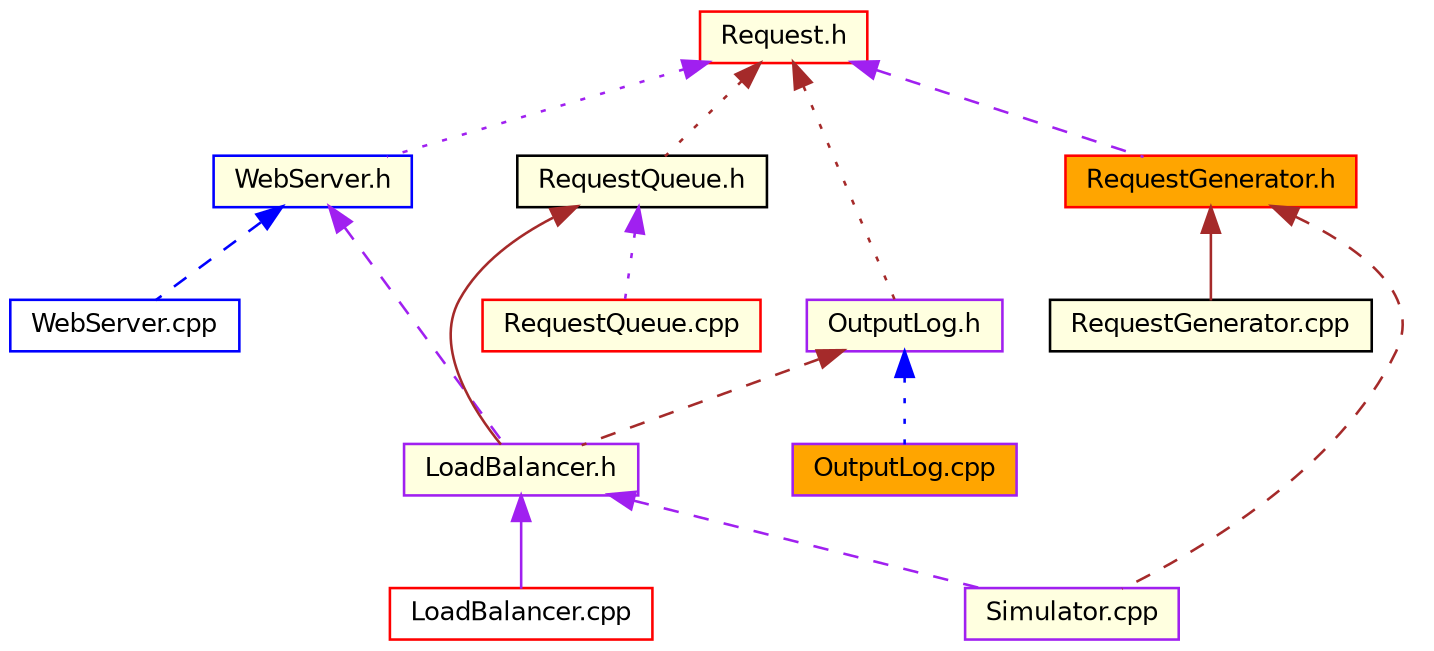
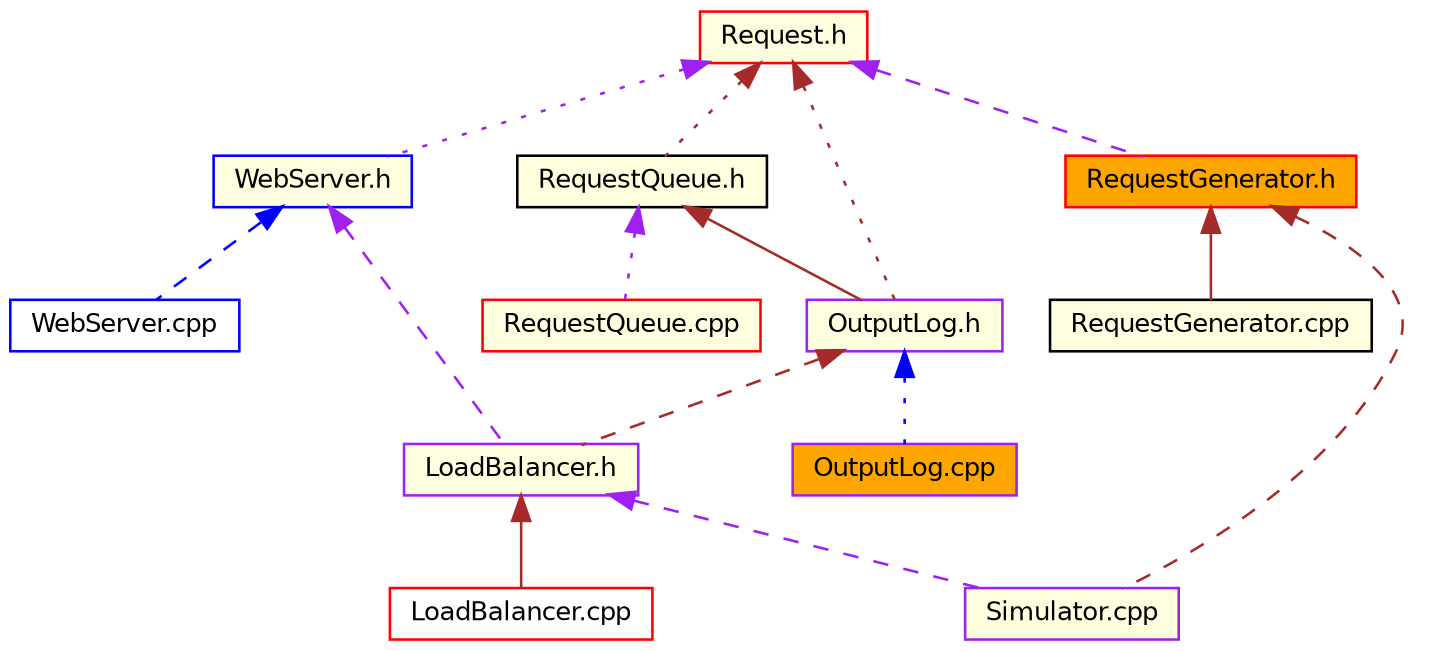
(454, 315) -> (785, 260)
(521, 555) -> (521, 555)
